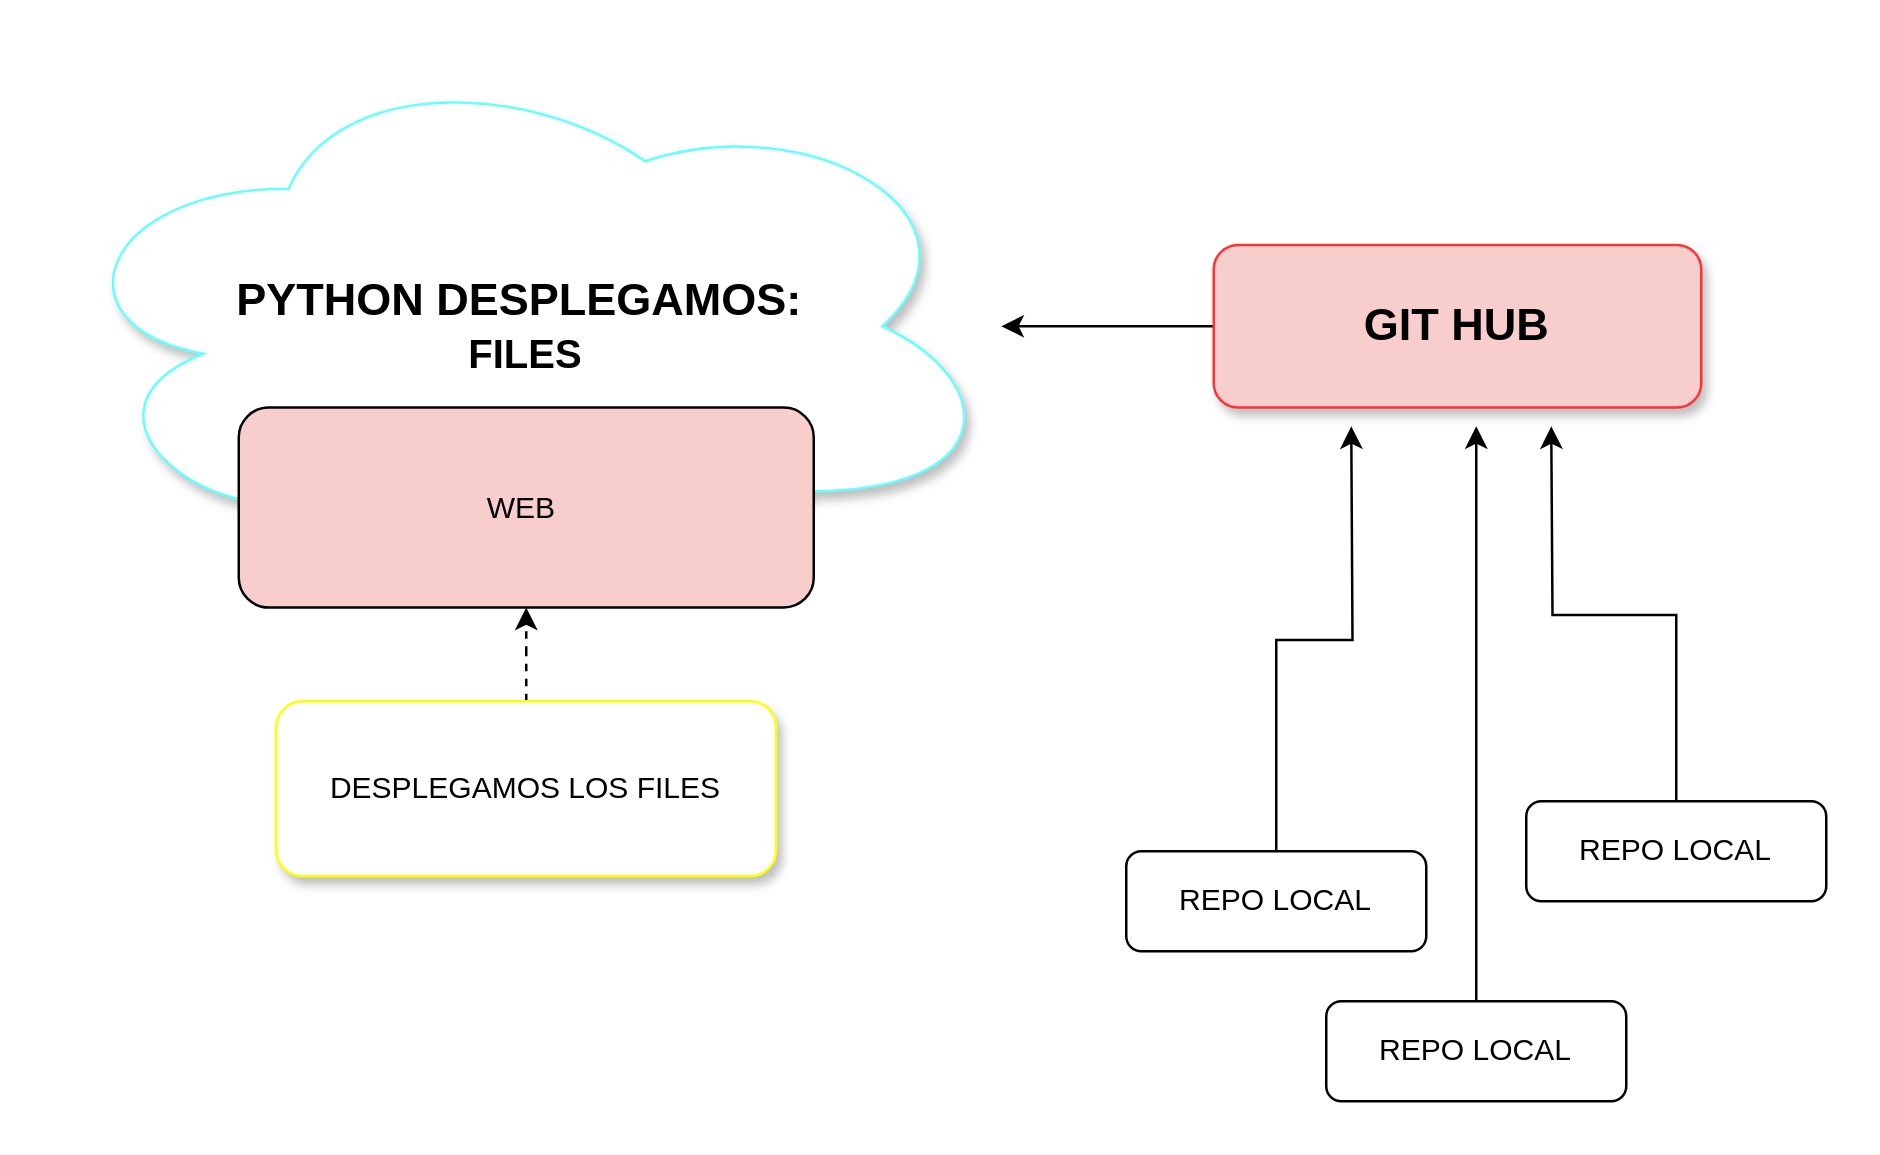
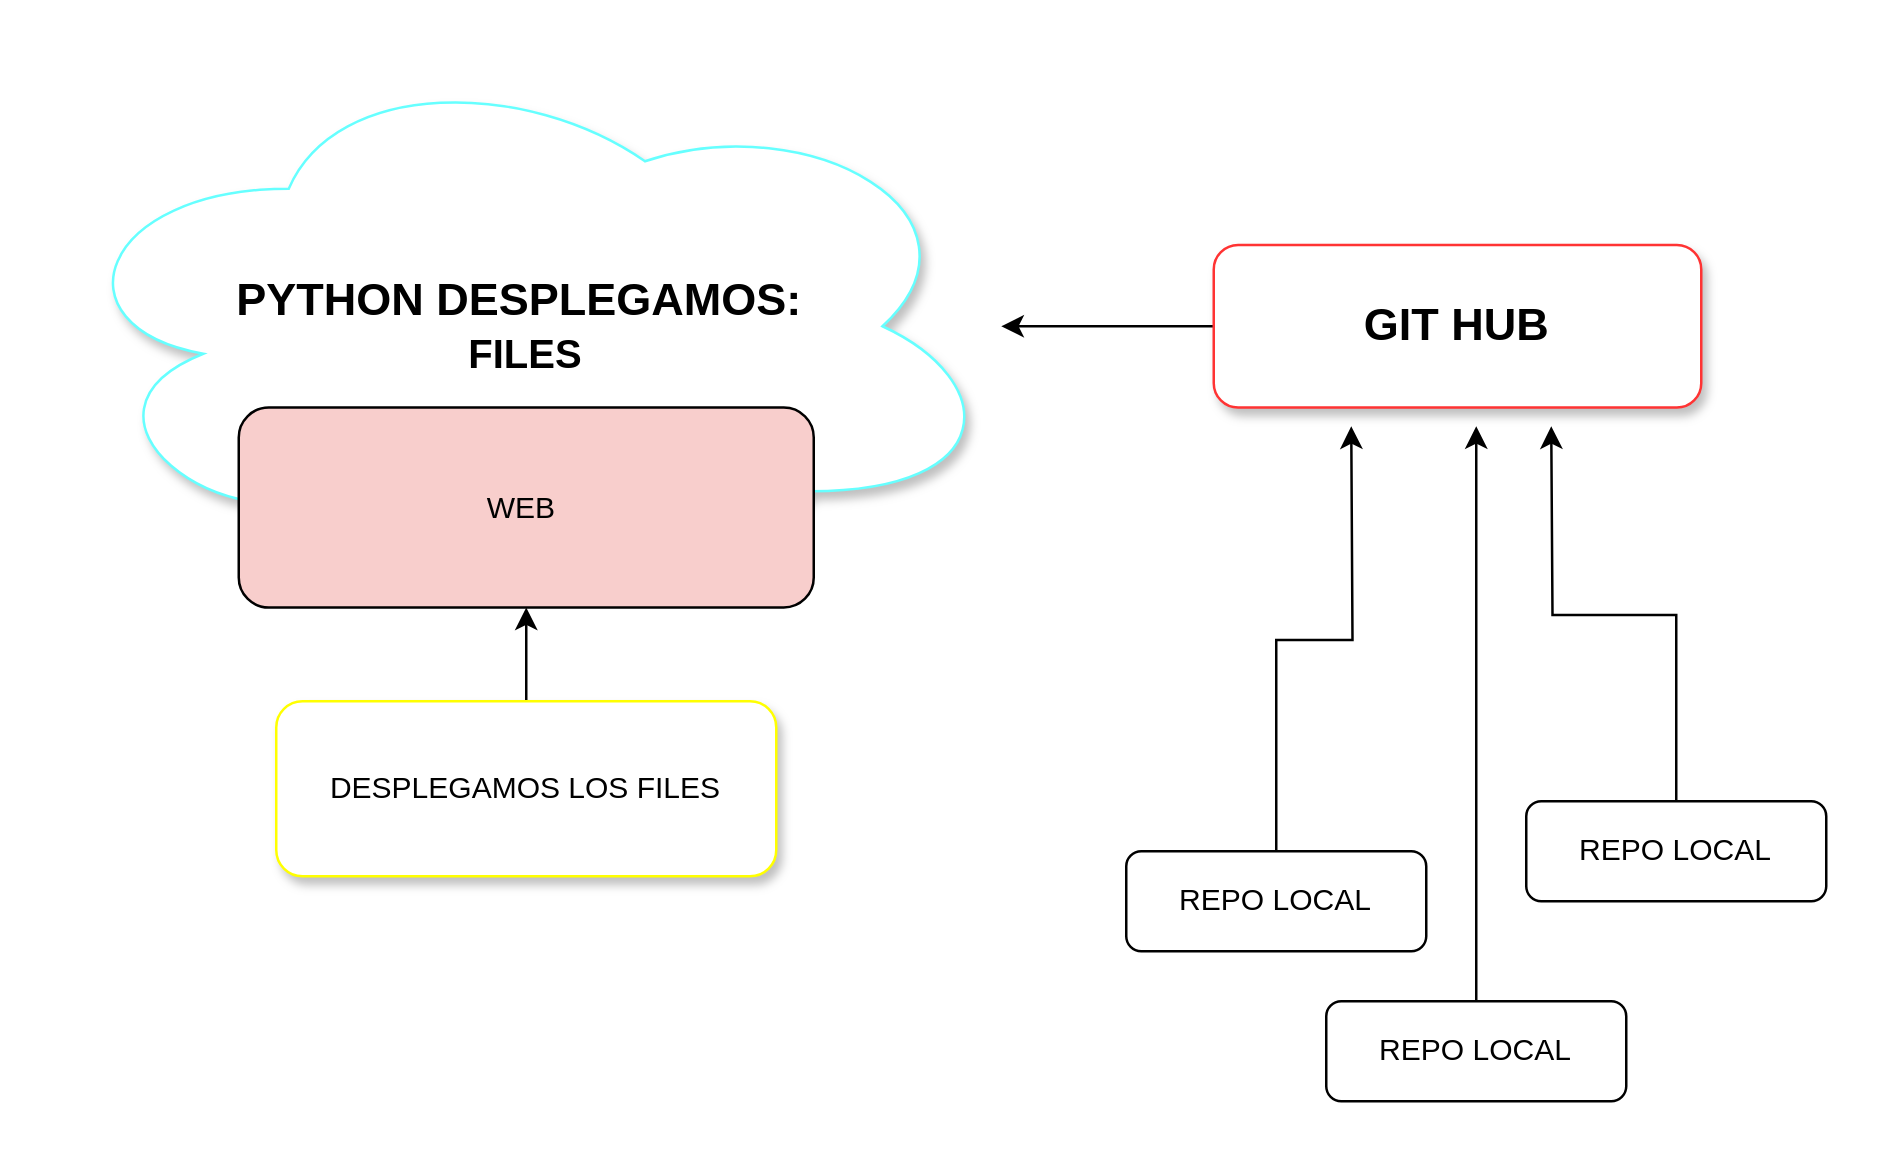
(1458, 326) -> (1458, 326)
(526, 654) -> (526, 654)
